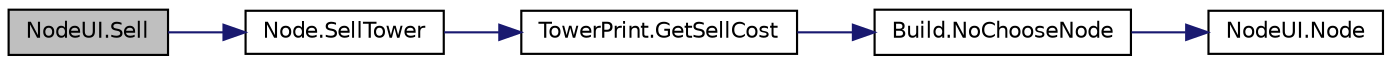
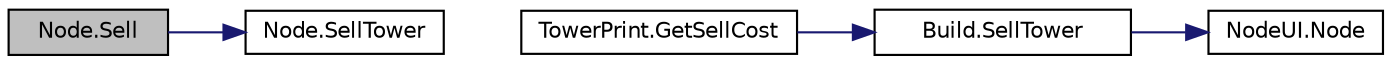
(88, 32) -> (88, 32)
(472, 32) -> none
(1003, 32) -> (1003, 32)
